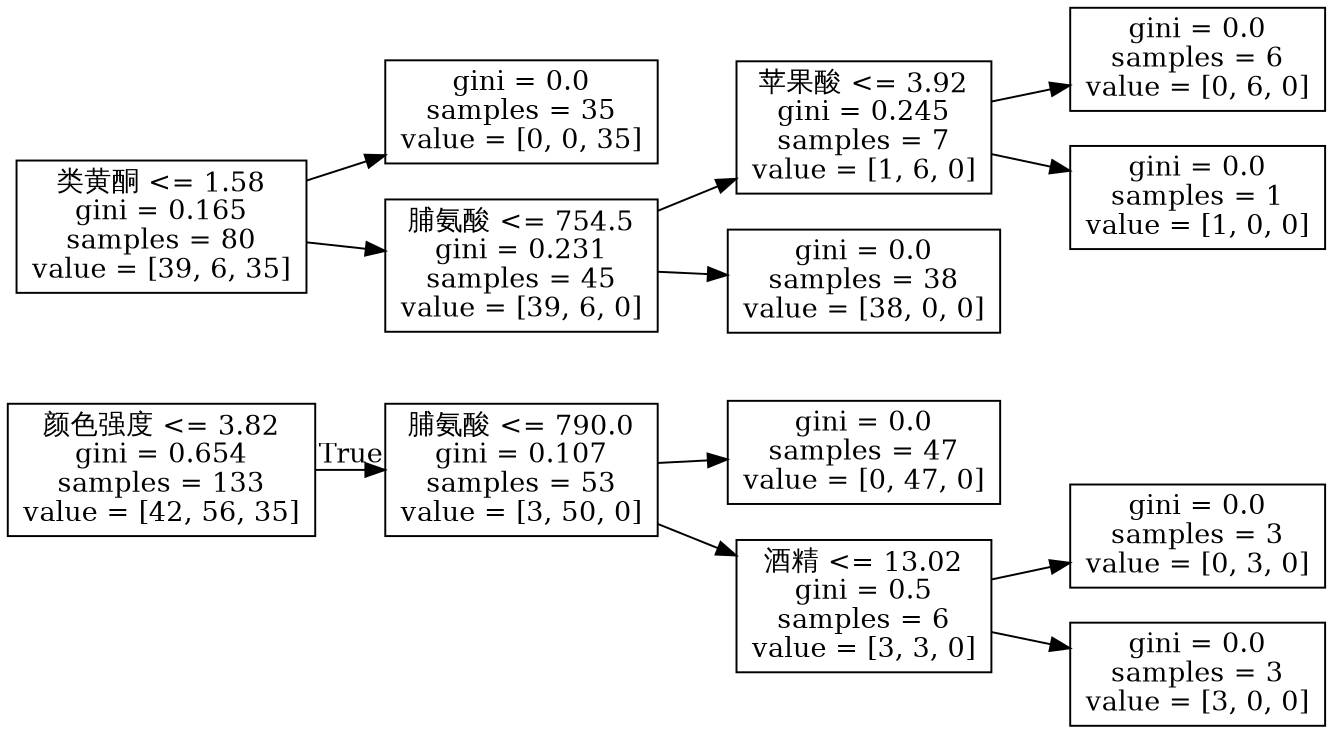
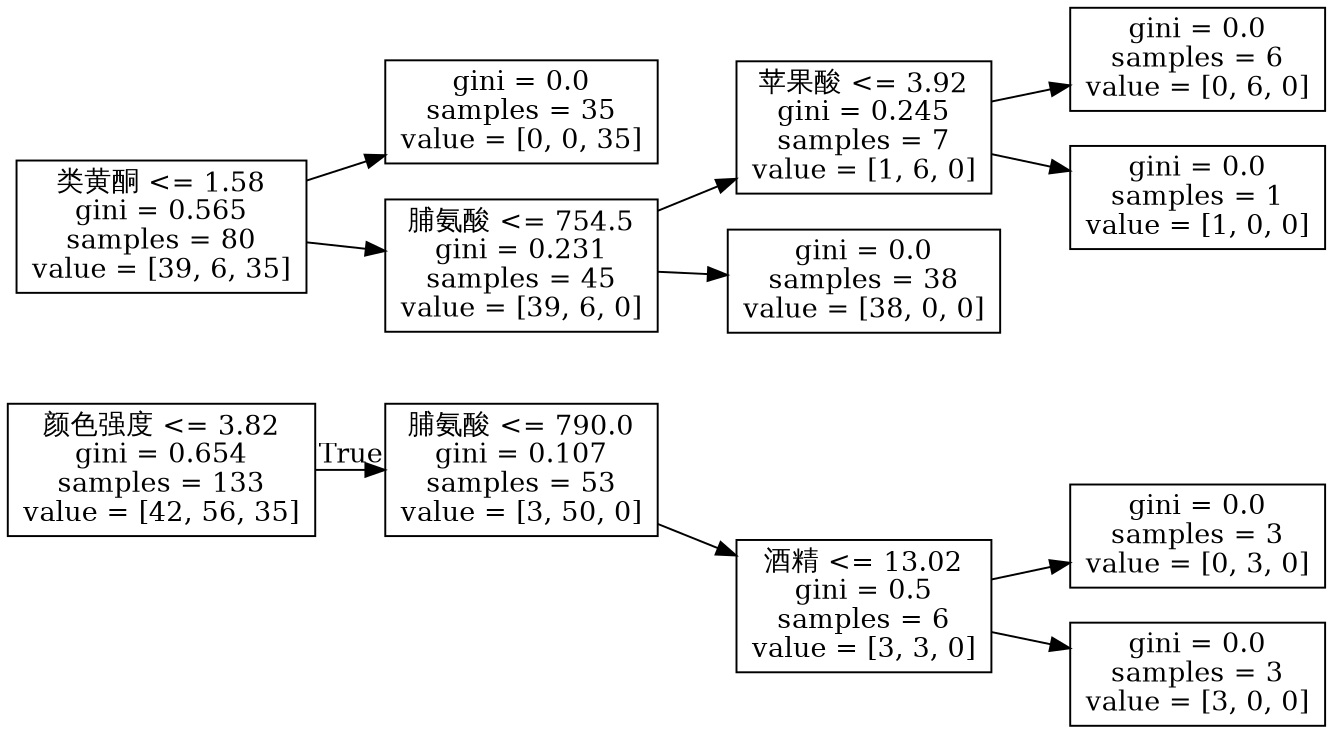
(162, 227) -> (162, 227)
(864, 452) -> none
